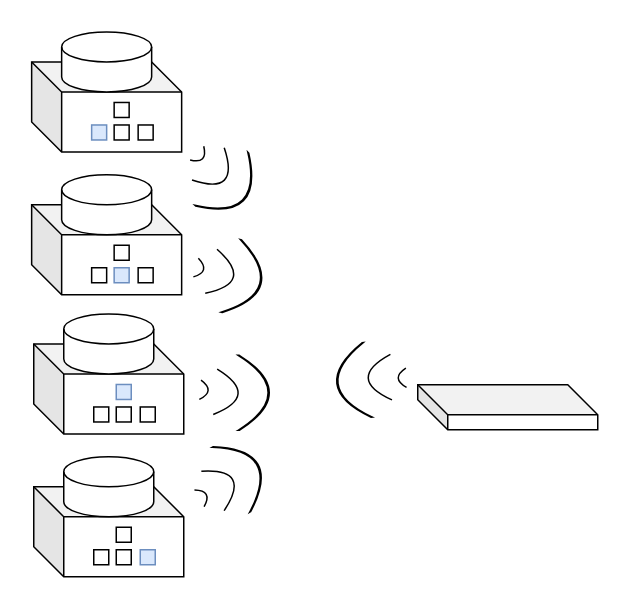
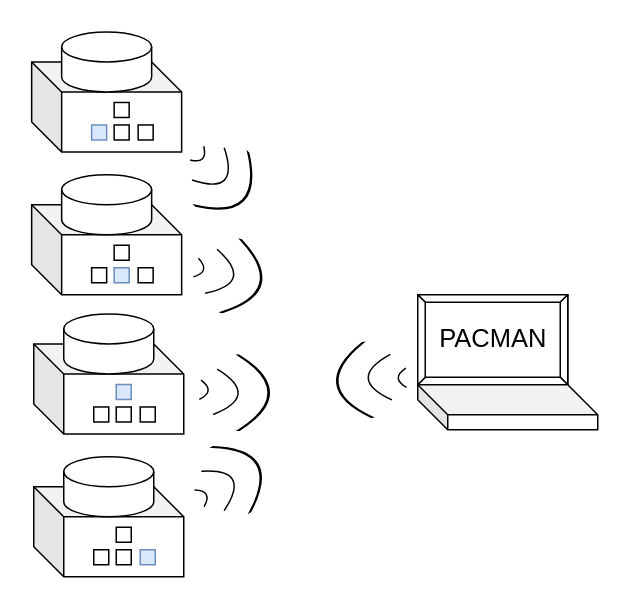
none -> (493, 340)
